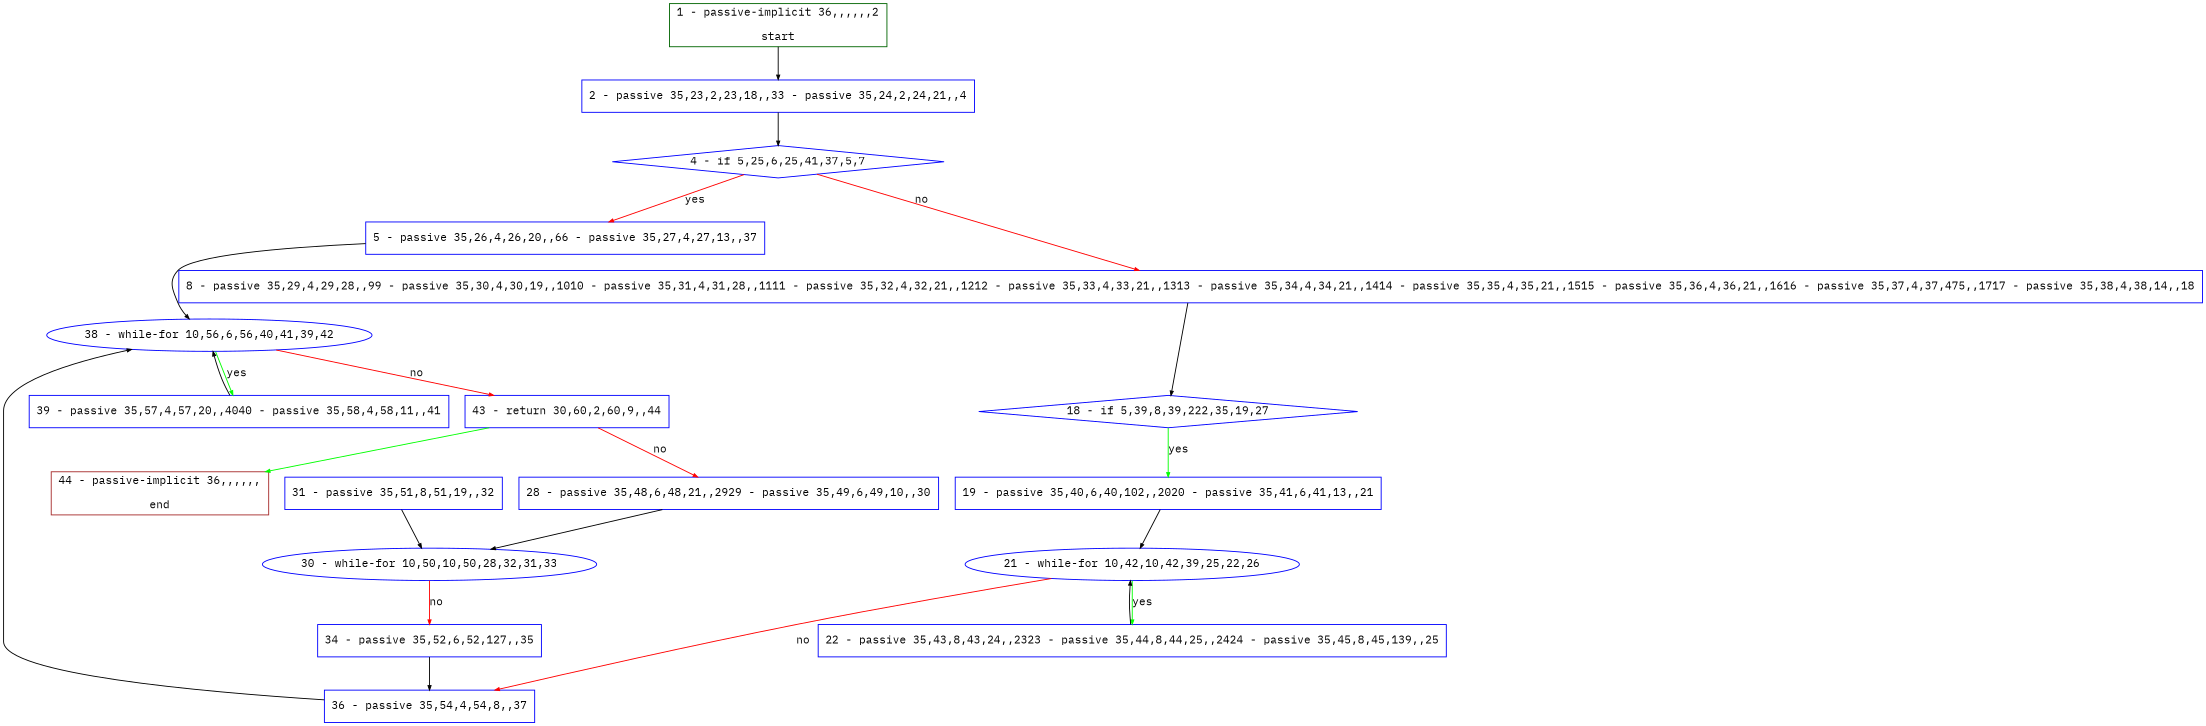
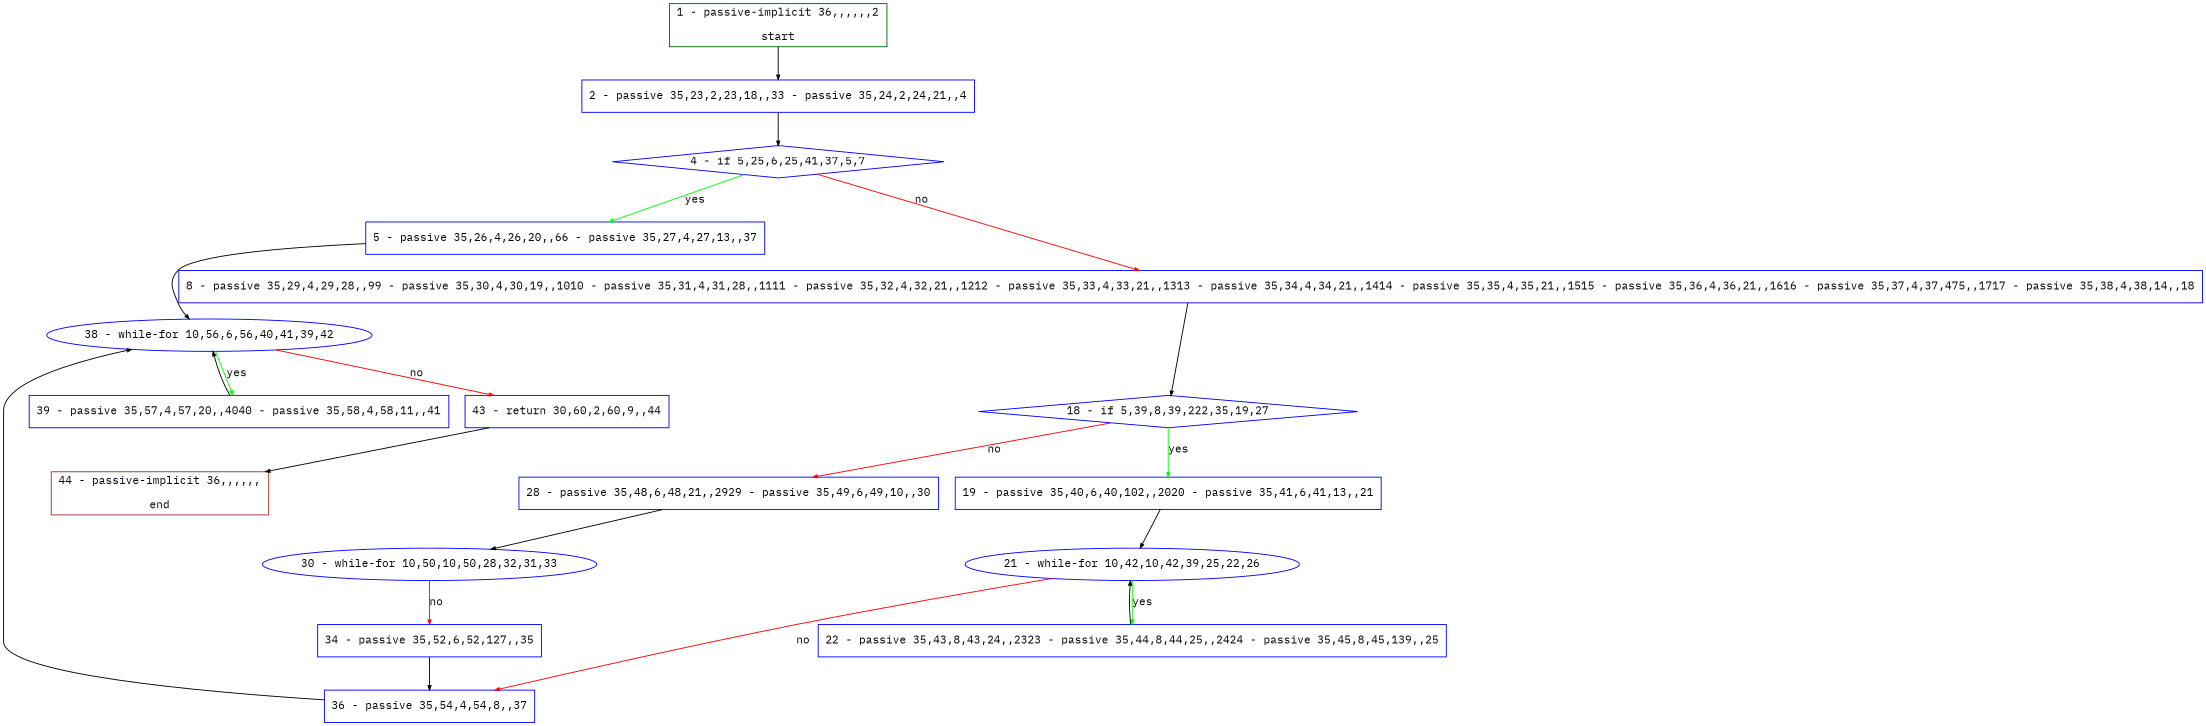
(679, 198) -> (679, 198)
(380, 449) -> (380, 449)
(646, 451) -> (964, 450)
(394, 493) -> none
